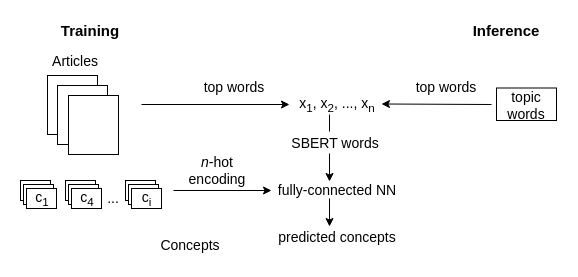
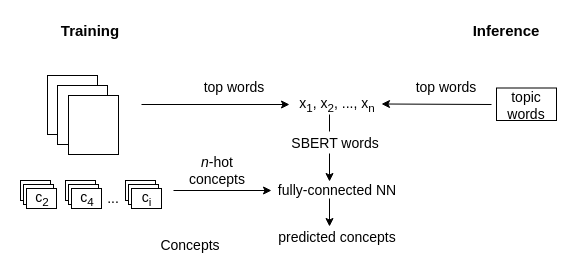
(76, 62) -> none
(218, 171) -> (218, 171)
(43, 199) -> (43, 199)
